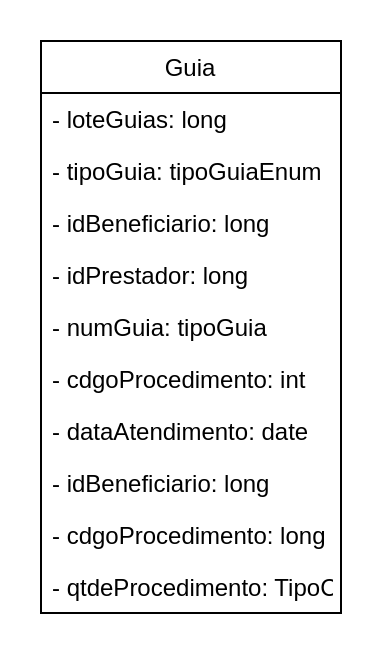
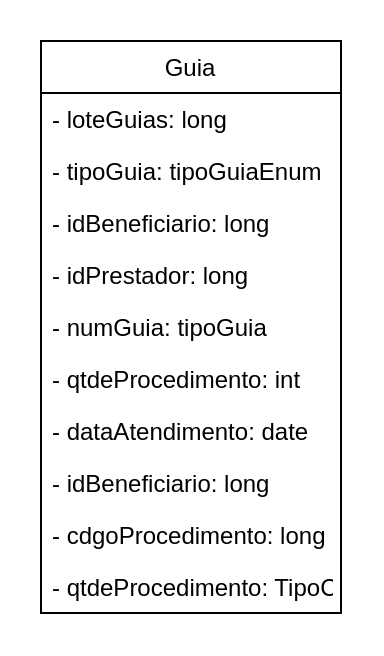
(191, 380) -> (191, 380)
